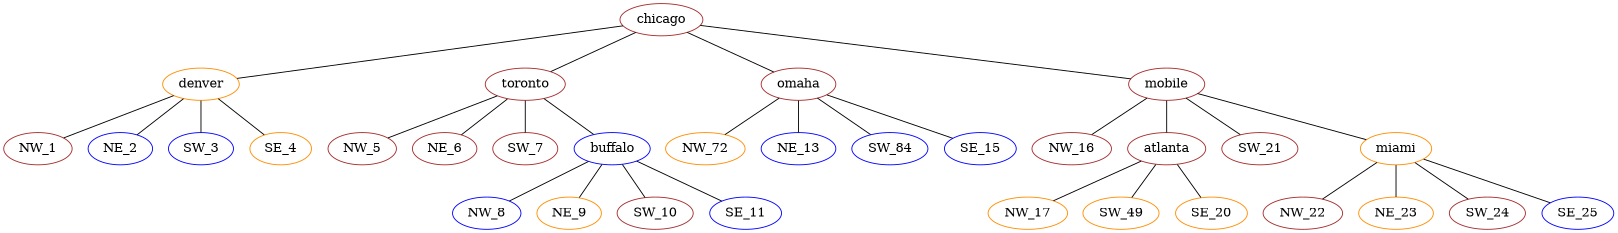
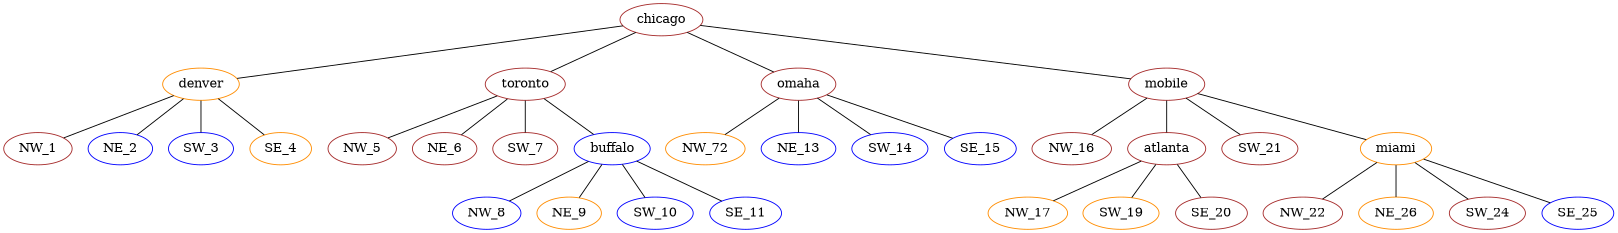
(890, 149) -> (890, 149)
(655, 213) -> (655, 213)
(1121, 213) -> (1121, 213)
(1211, 213) -> (1211, 213)
(1396, 213) -> (1396, 213)
